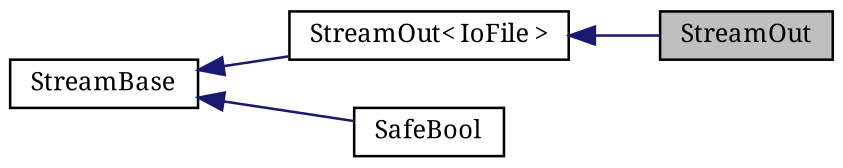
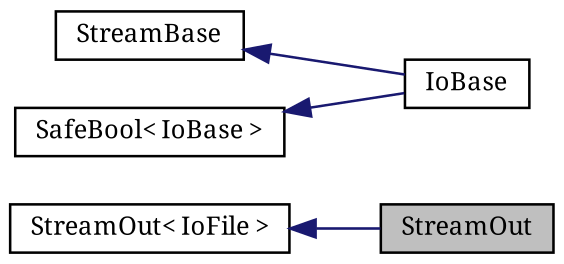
(256, 61) -> none
none -> (150, 132)
(429, 132) -> (467, 84)
